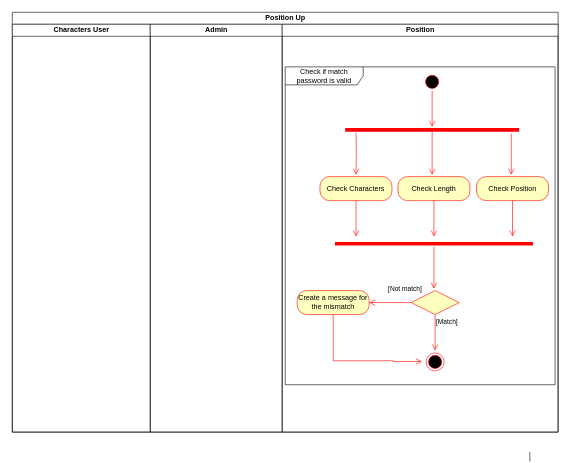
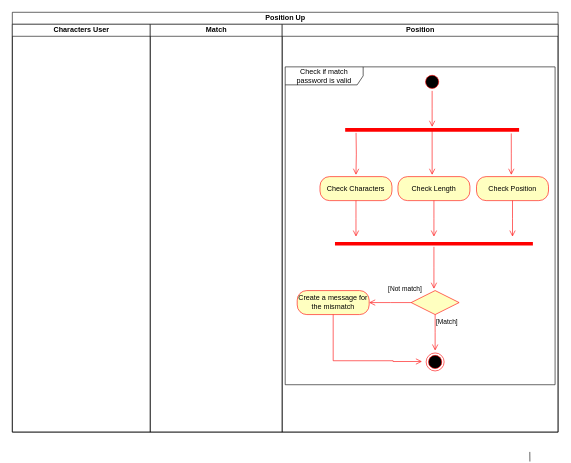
(217, 30) -> (217, 30)
